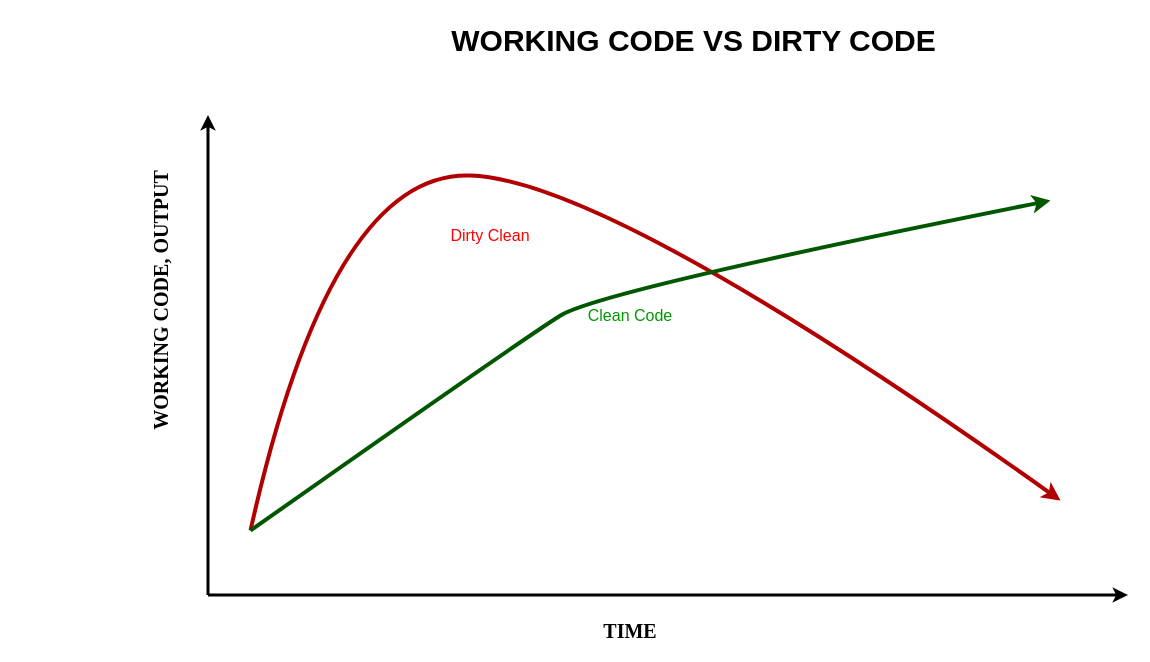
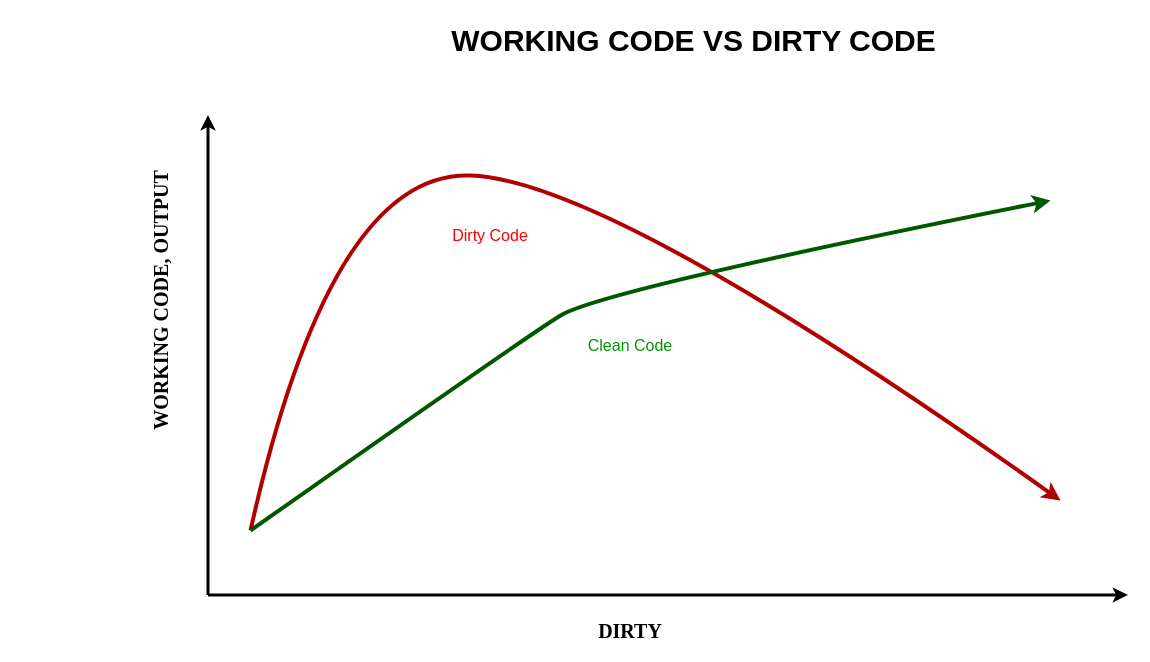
(491, 236) -> (491, 236)
(631, 316) -> (631, 346)
(631, 631) -> (631, 631)
